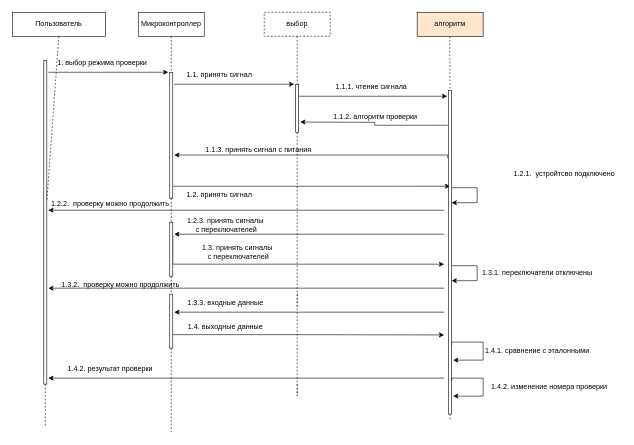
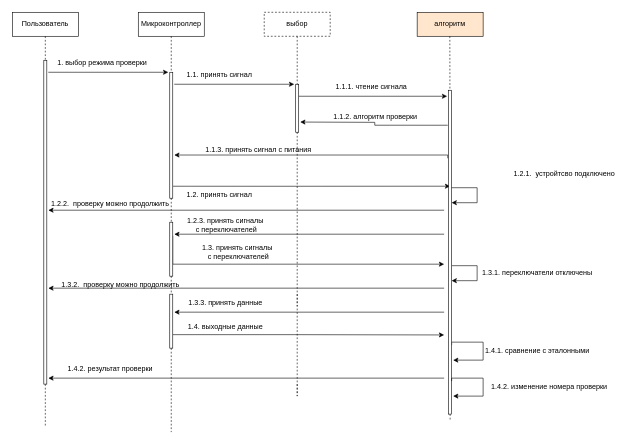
(59, 24) -> (45, 24)
(226, 303) -> (226, 303)
